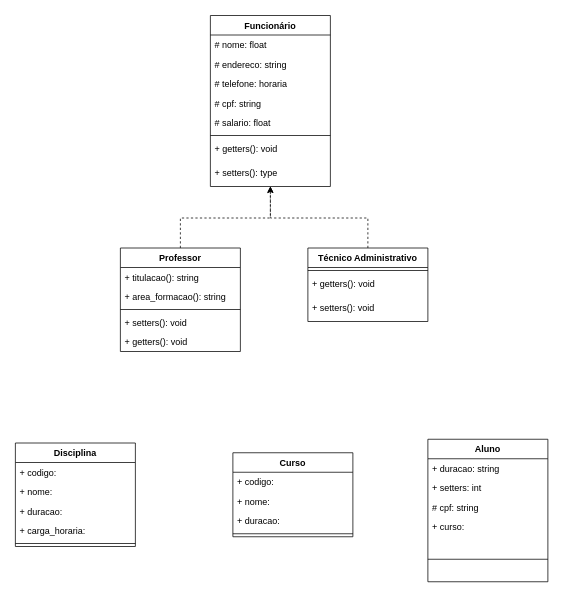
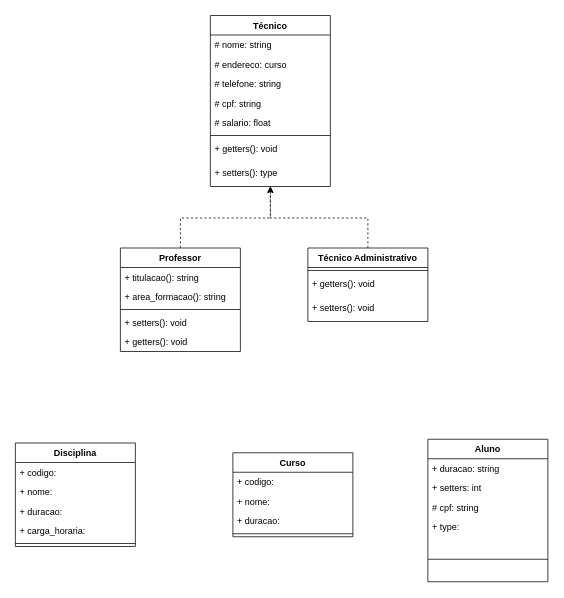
(270, 26) -> (270, 26)
(243, 45) -> (245, 45)
(256, 65) -> (255, 65)
(257, 84) -> (254, 84)
(450, 527) -> (447, 527)
